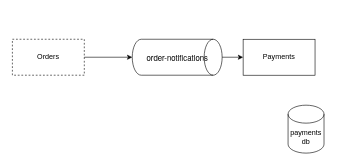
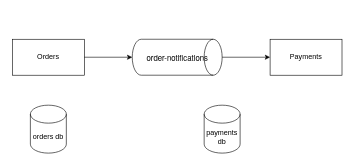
(48, 57) -> (48, 57)
(279, 57) -> (306, 57)
none -> (48, 129)
(306, 129) -> (222, 129)
